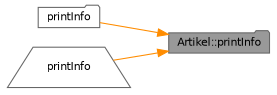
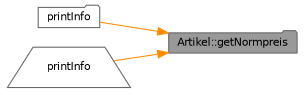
(219, 43) -> (233, 43)
